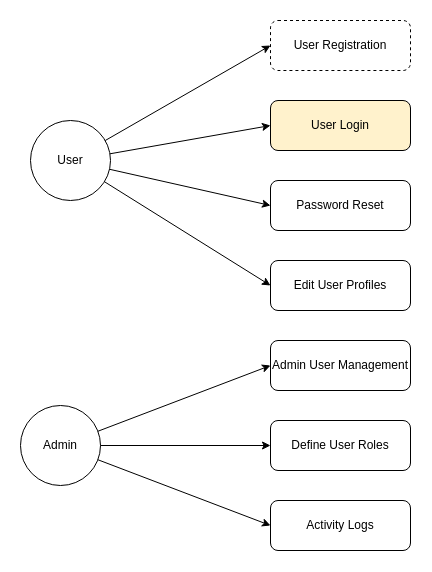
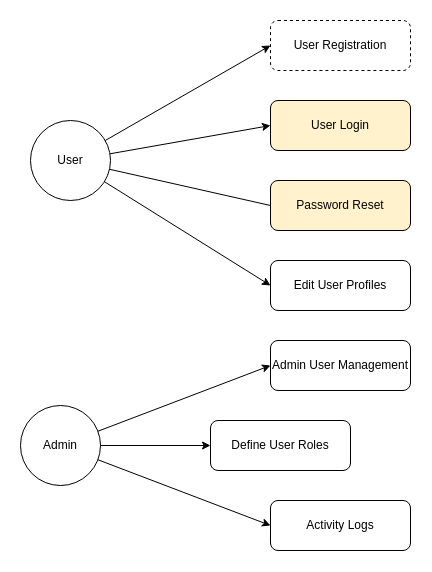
(262, 204) -> (266, 204)
(341, 206) -> (341, 206)
(341, 446) -> (281, 446)
